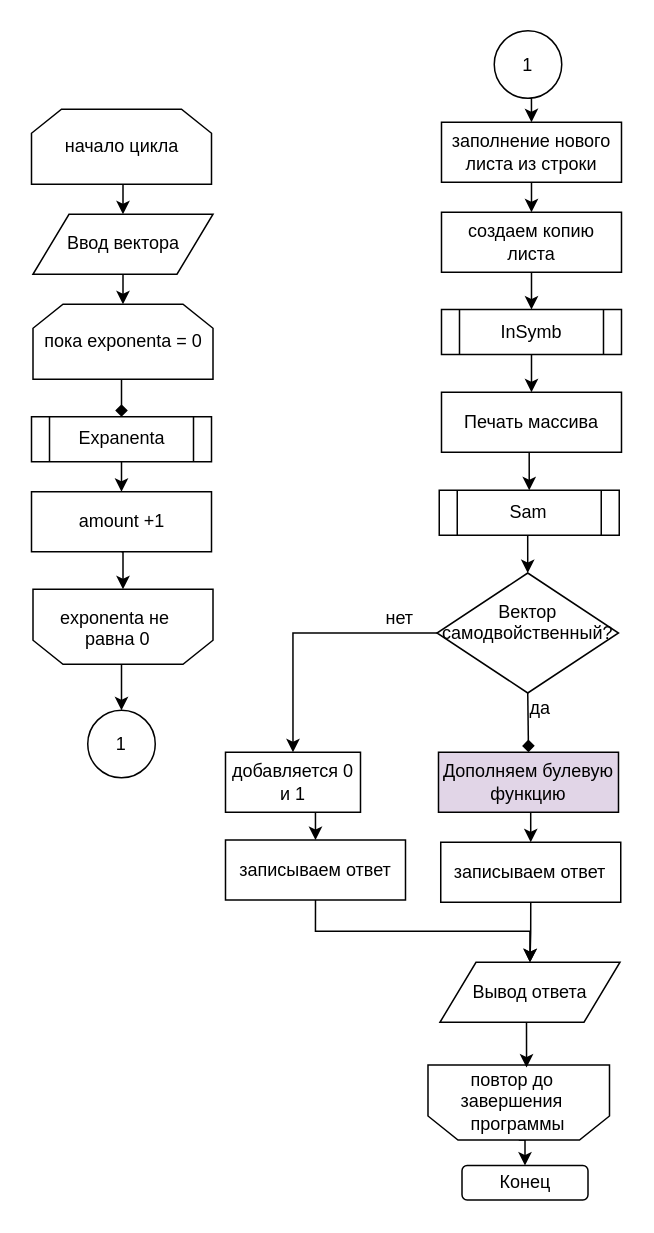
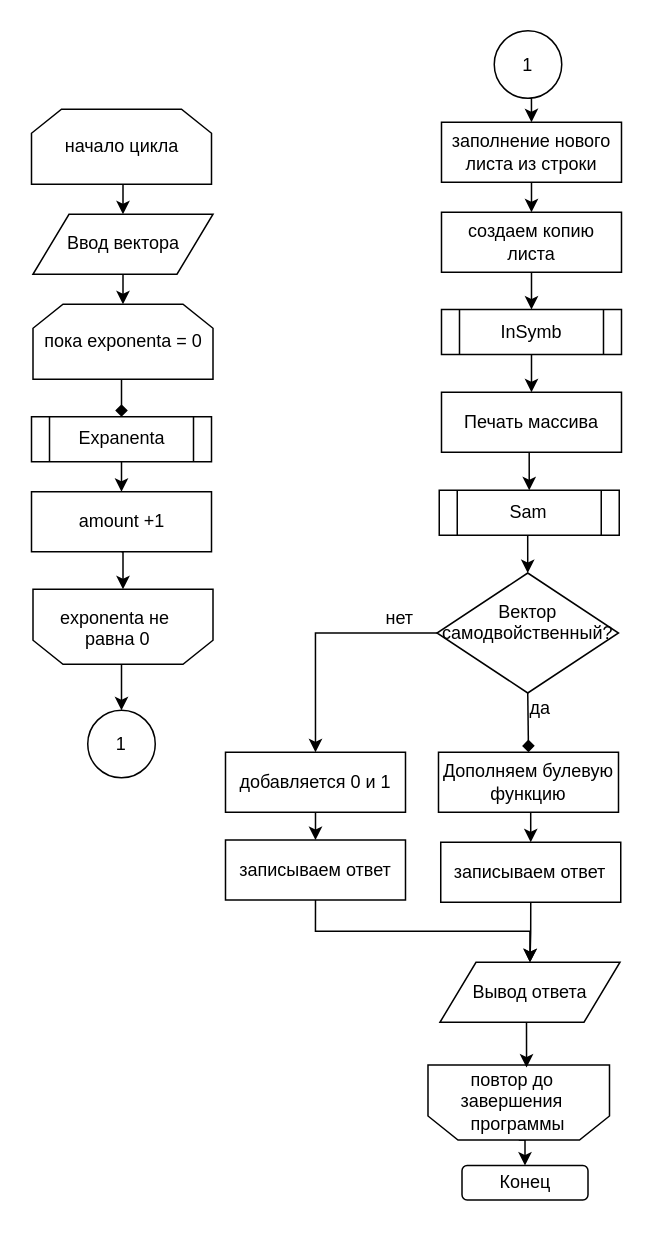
(293, 782) -> (315, 782)
(528, 782) -> (528, 782)
